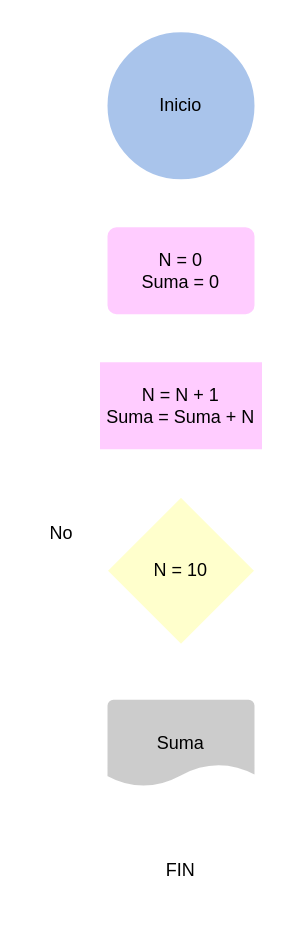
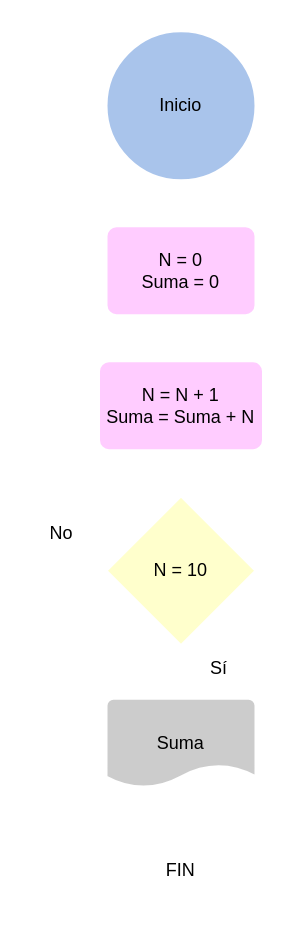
(181, 406) -> (181, 406)
none -> (218, 668)
